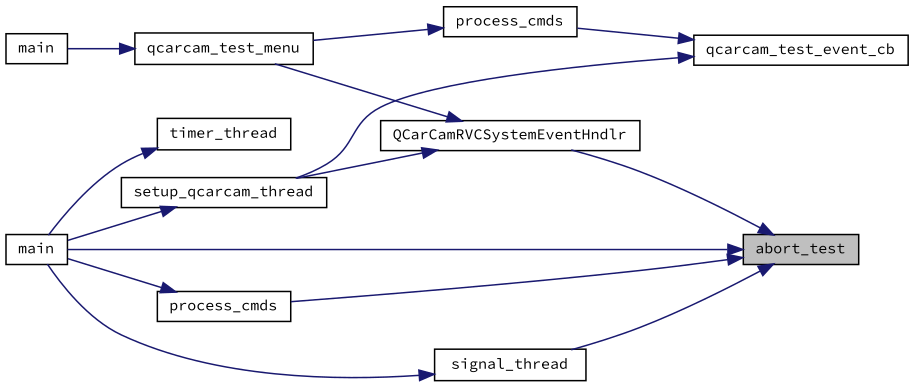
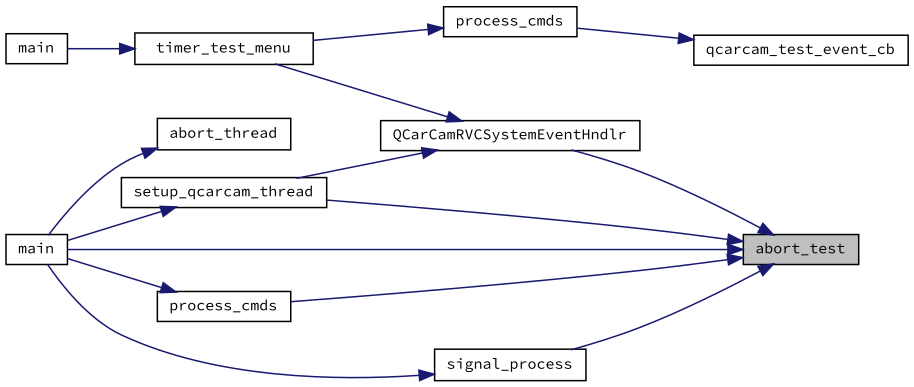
(224, 49) -> (224, 49)
(471, 82) -> (528, 217)
(224, 134) -> (224, 134)
(510, 365) -> (510, 365)
